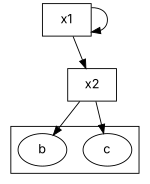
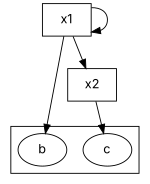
(69, 115) -> (55, 80)
